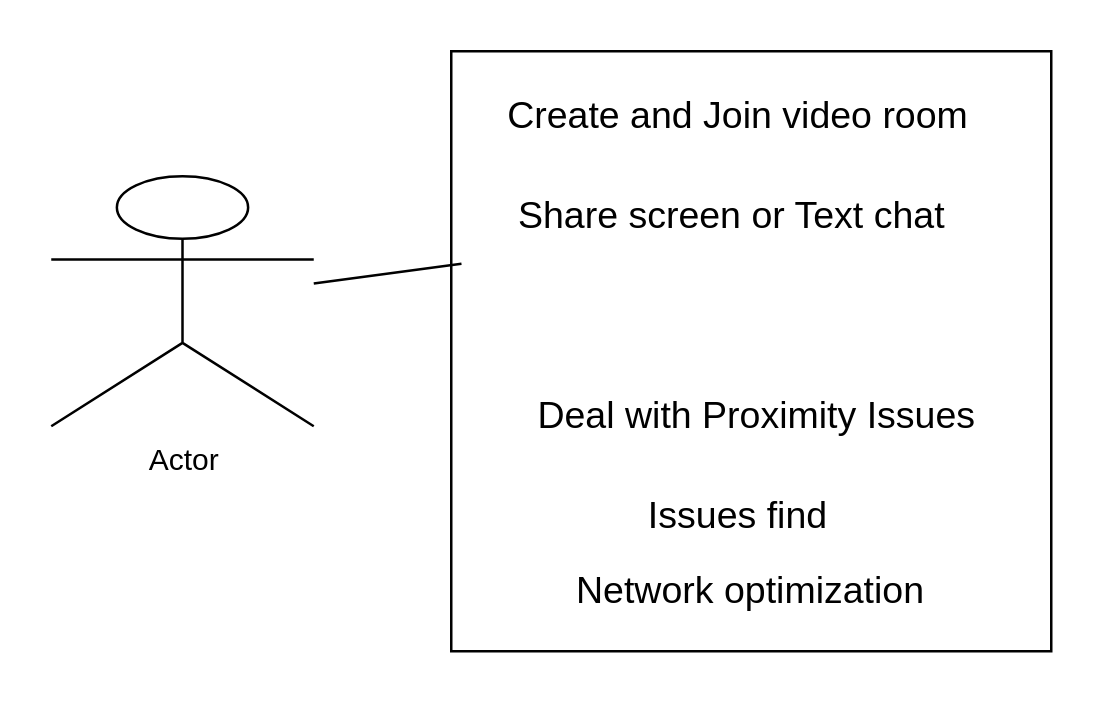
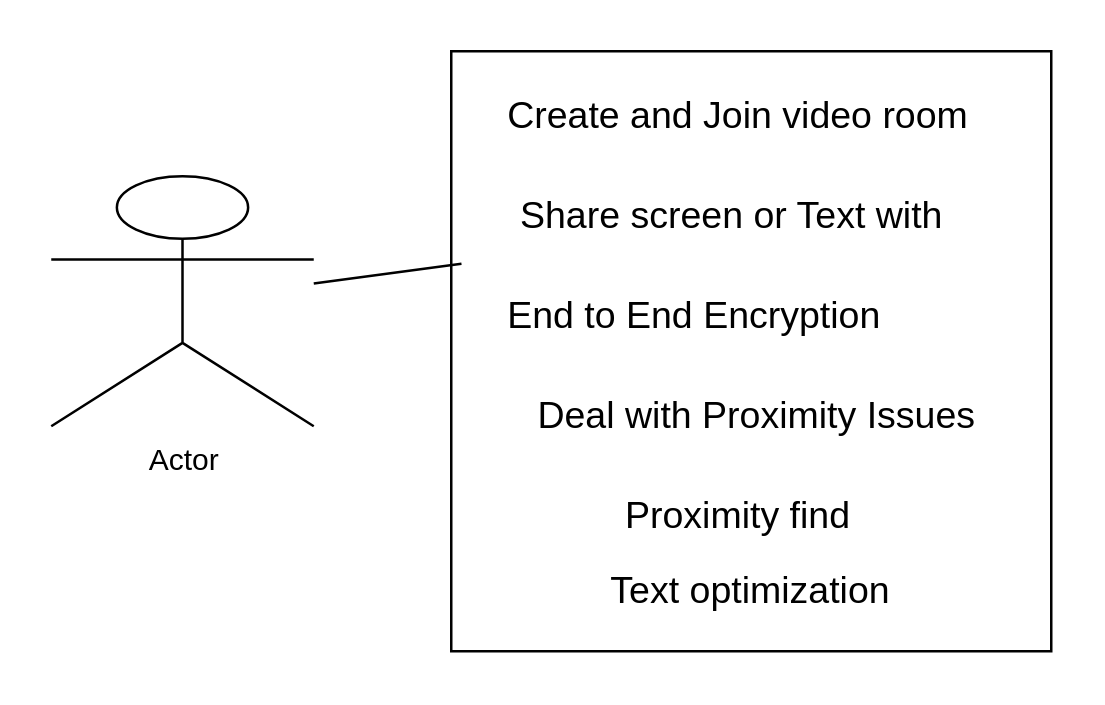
(733, 214) -> (733, 214)
none -> (695, 314)
(739, 514) -> (739, 514)
(751, 589) -> (751, 589)
